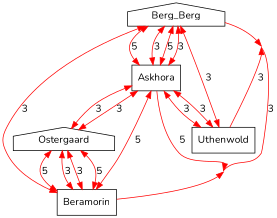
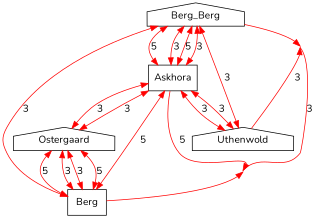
(223, 140) -> (243, 140)
(87, 202) -> (87, 202)
